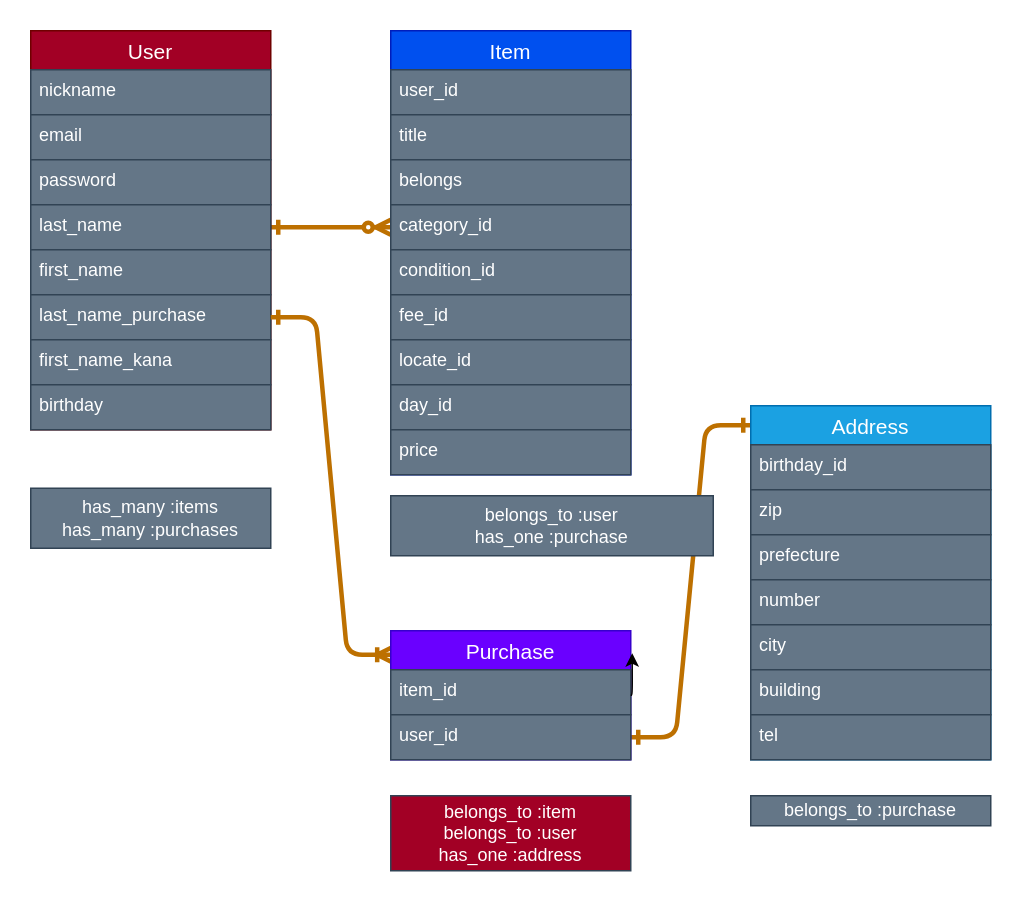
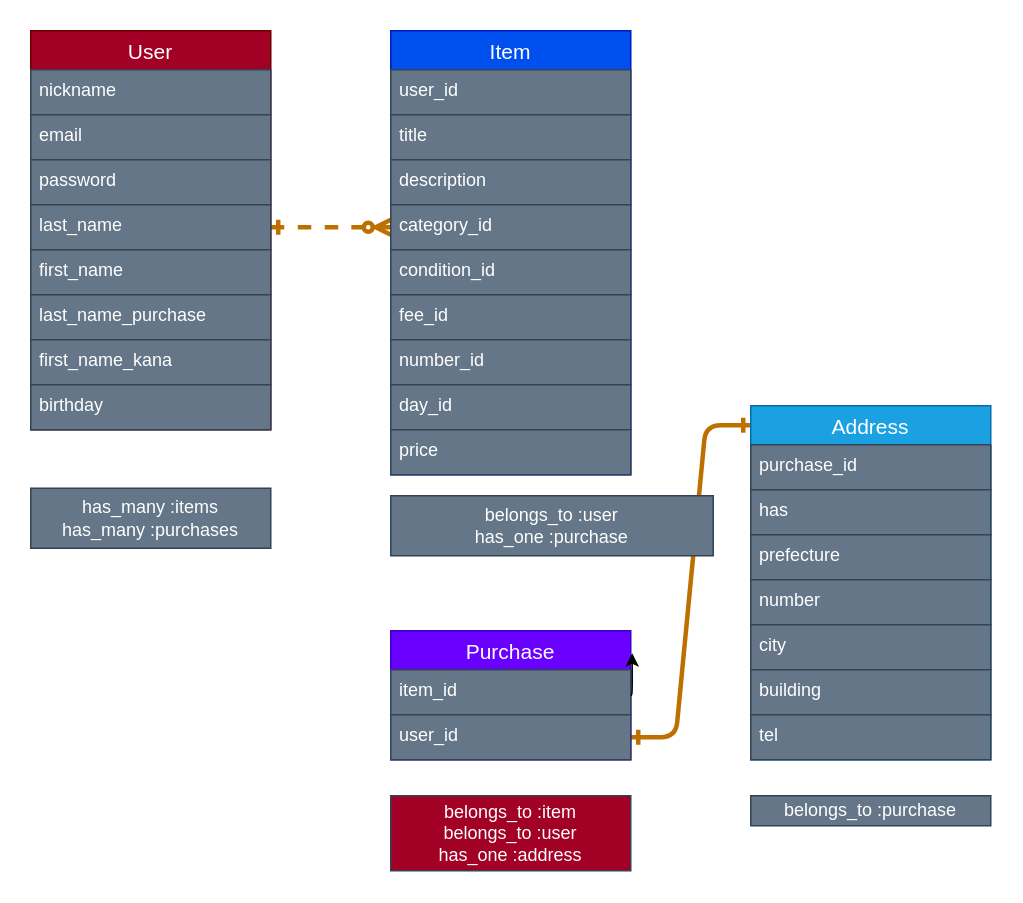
(432, 180) -> (450, 180)
(290, 227) -> (290, 227)
(440, 360) -> (442, 360)
(810, 465) -> (812, 465)
(331, 485) -> none
(772, 510) -> (774, 510)
